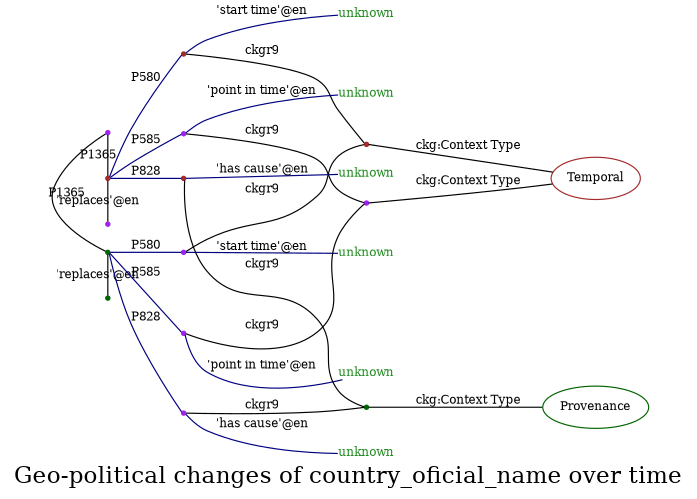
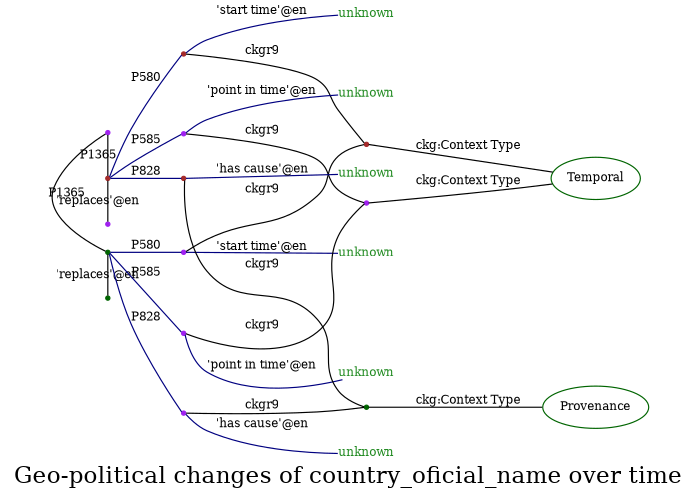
(596, 178) -> (596, 178)
